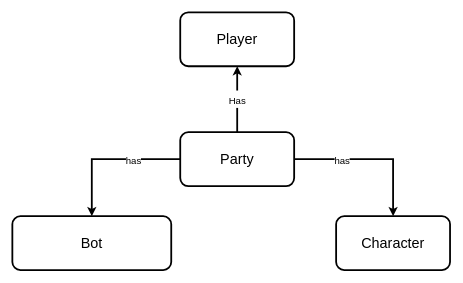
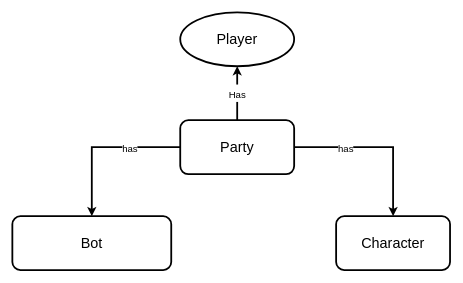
(237, 39) -> (237, 39)
(237, 159) -> (237, 147)
